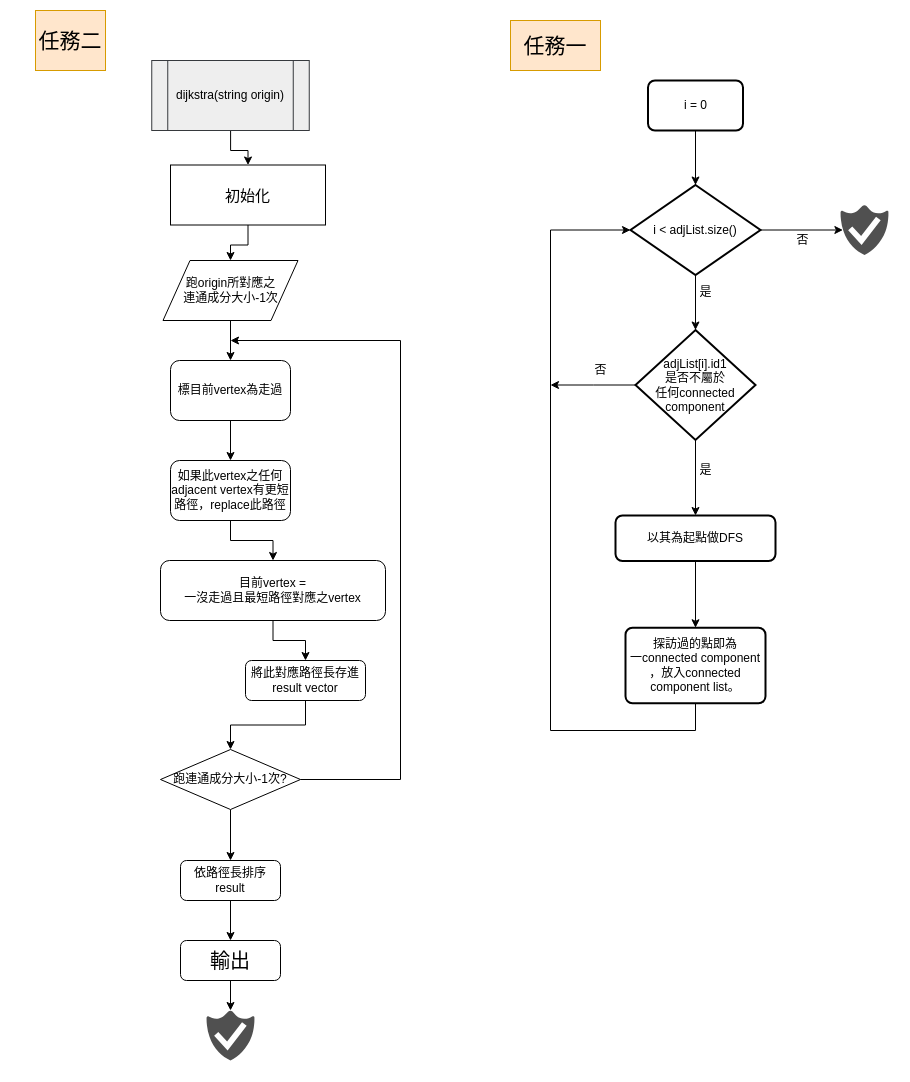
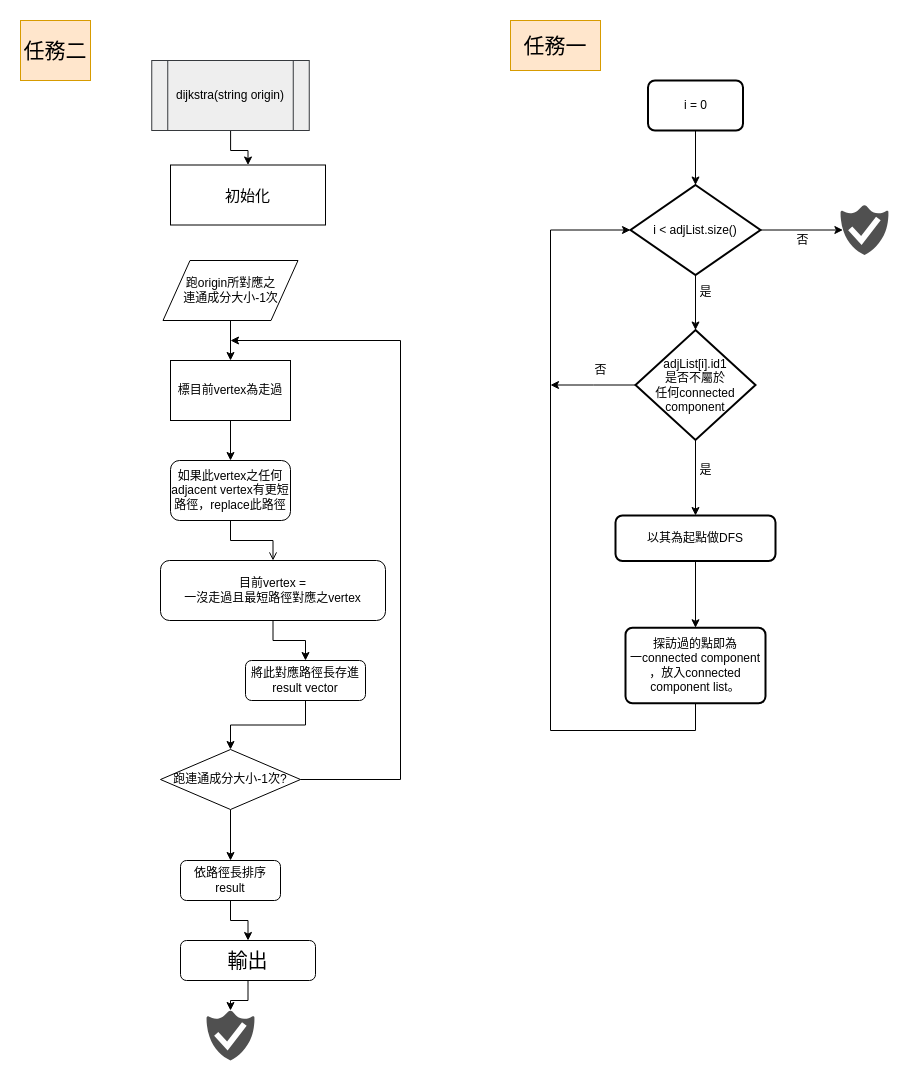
(71, 41) -> (56, 51)
(245, 245) -> none
(231, 391) -> (231, 391)
(273, 552) -> (273, 553)
(231, 961) -> (248, 961)
